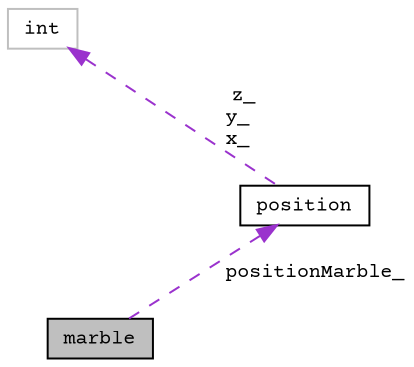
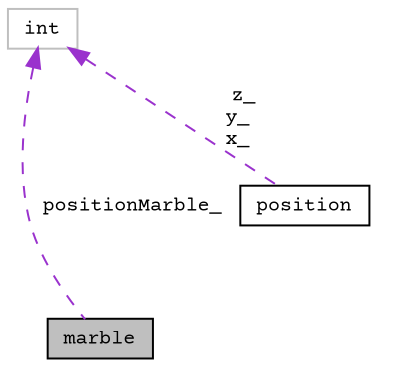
(194, 278) -> (26, 201)
